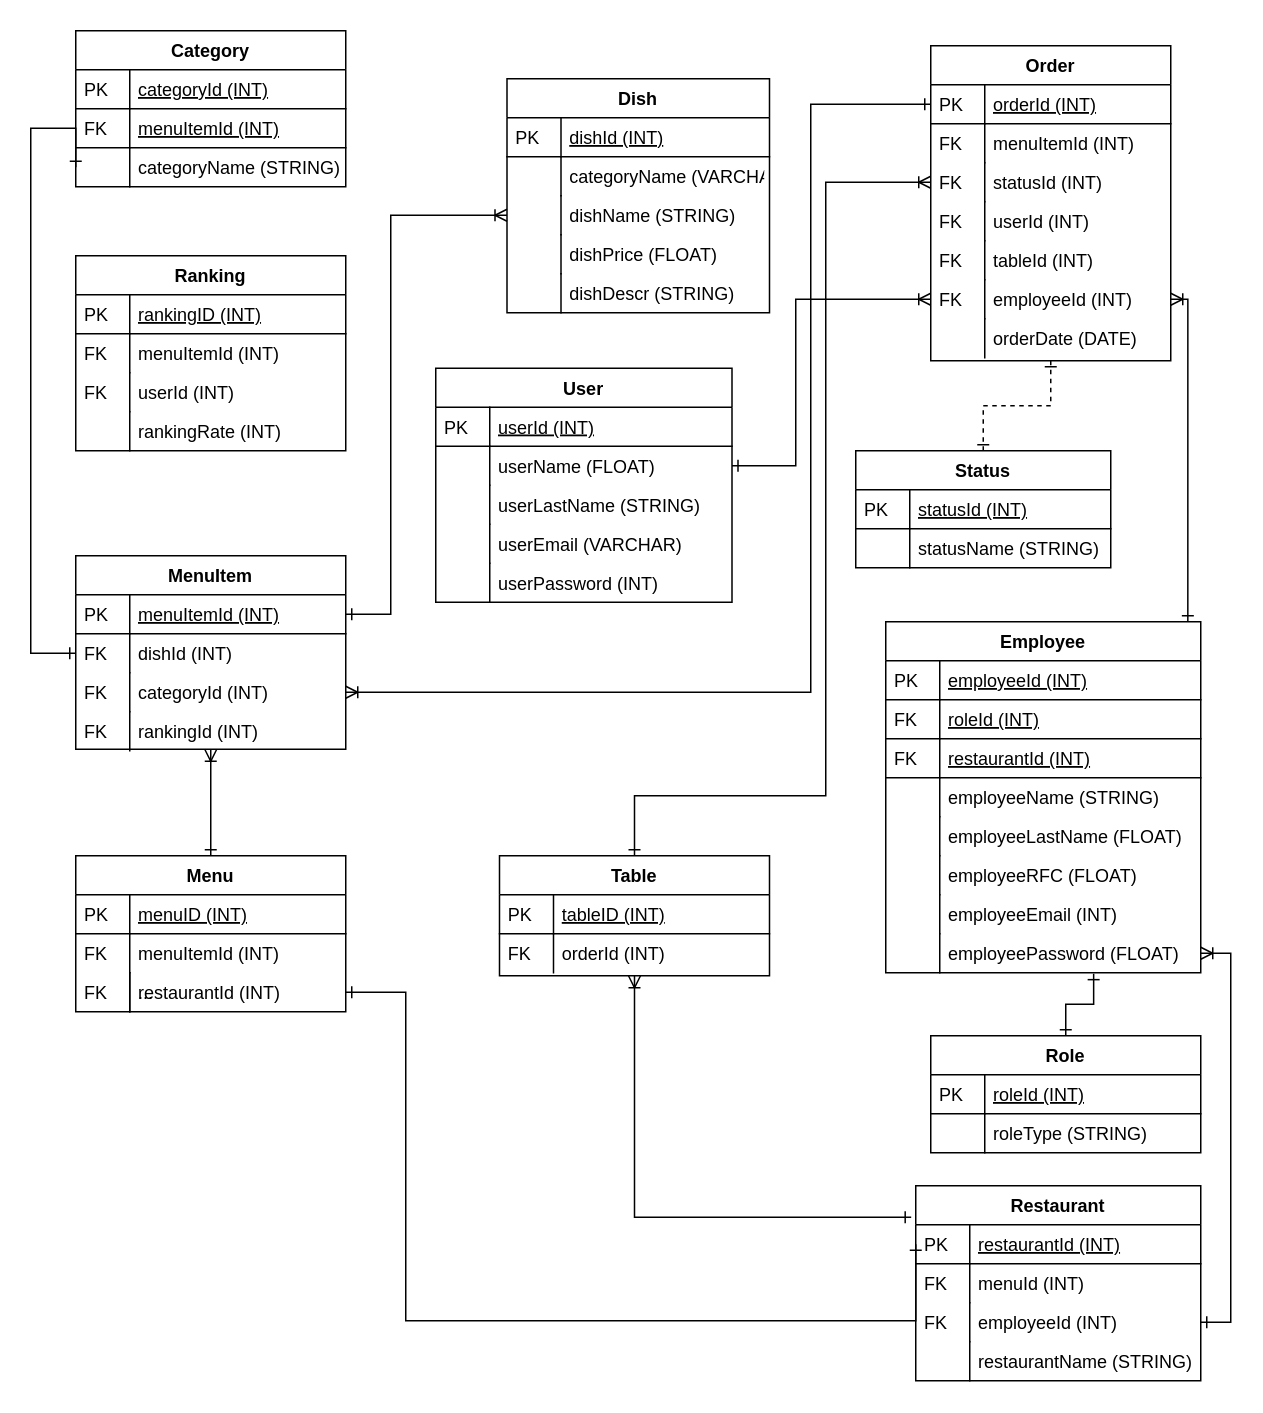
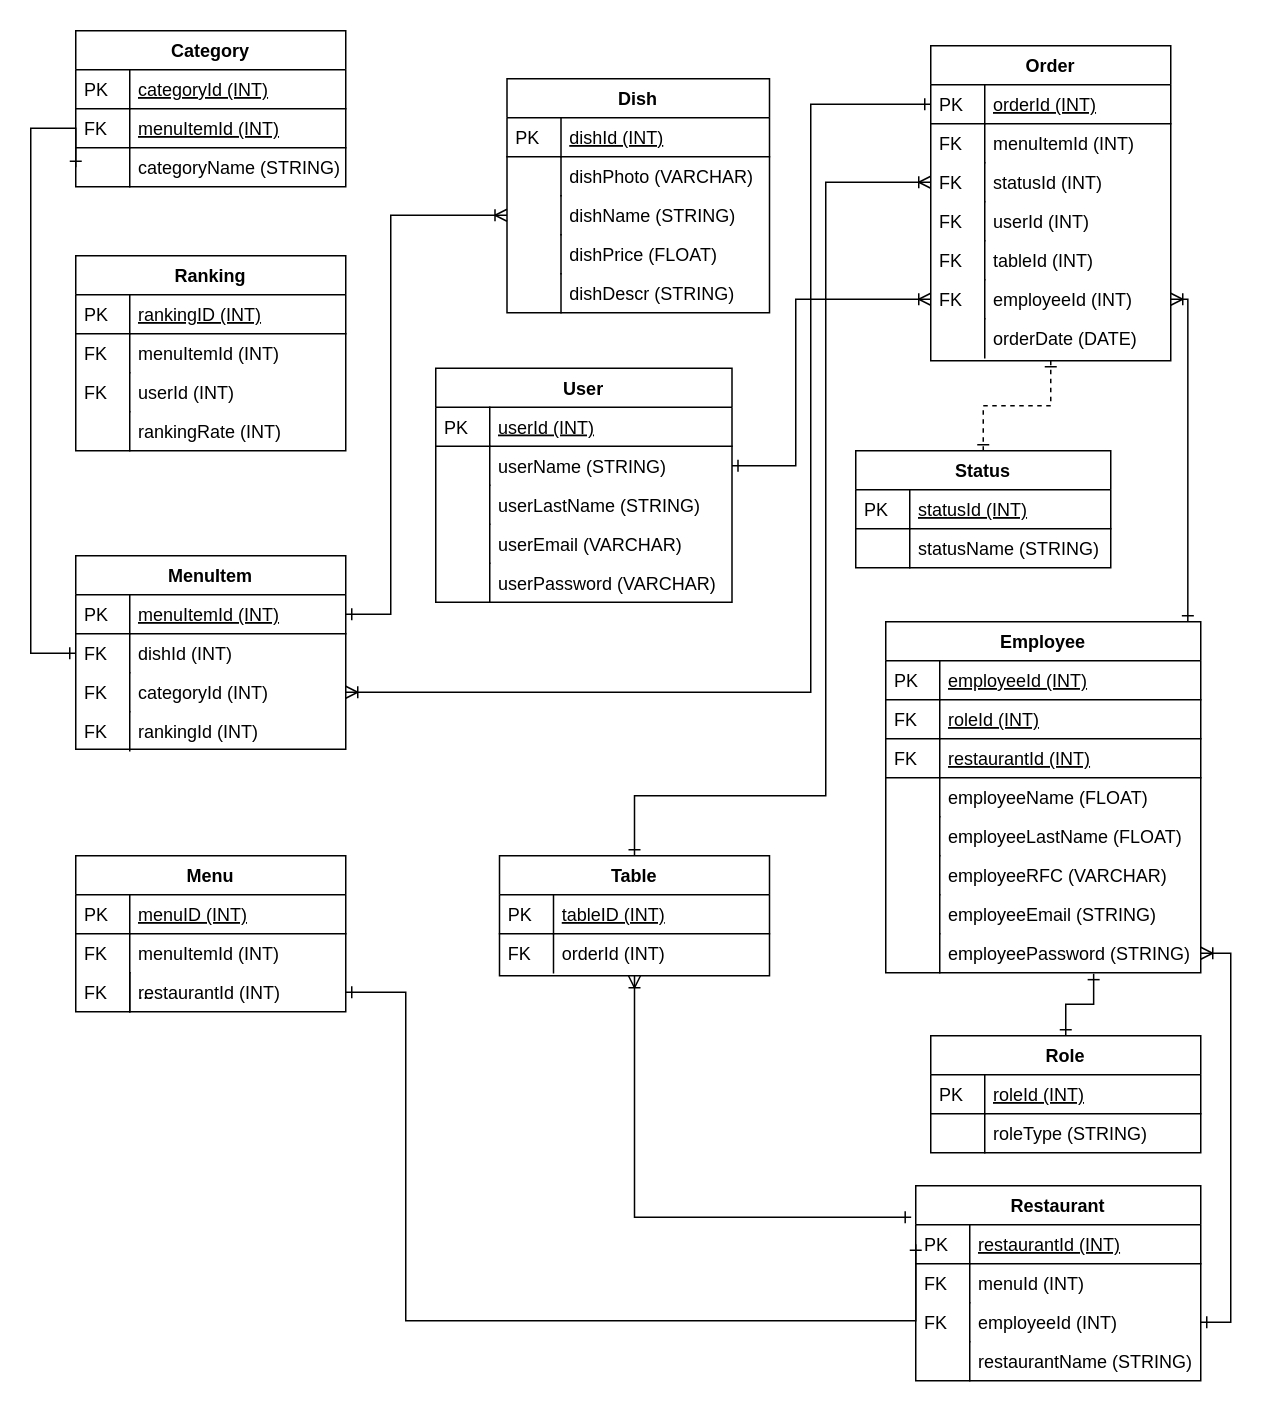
(678, 177) -> (660, 177)
(576, 467) -> (581, 467)
(586, 584) -> (607, 584)
(1049, 798) -> (1044, 798)
(211, 805) -> none
(1039, 876) -> (1049, 876)
(1034, 915) -> (1050, 915)
(1064, 954) -> (1069, 954)
